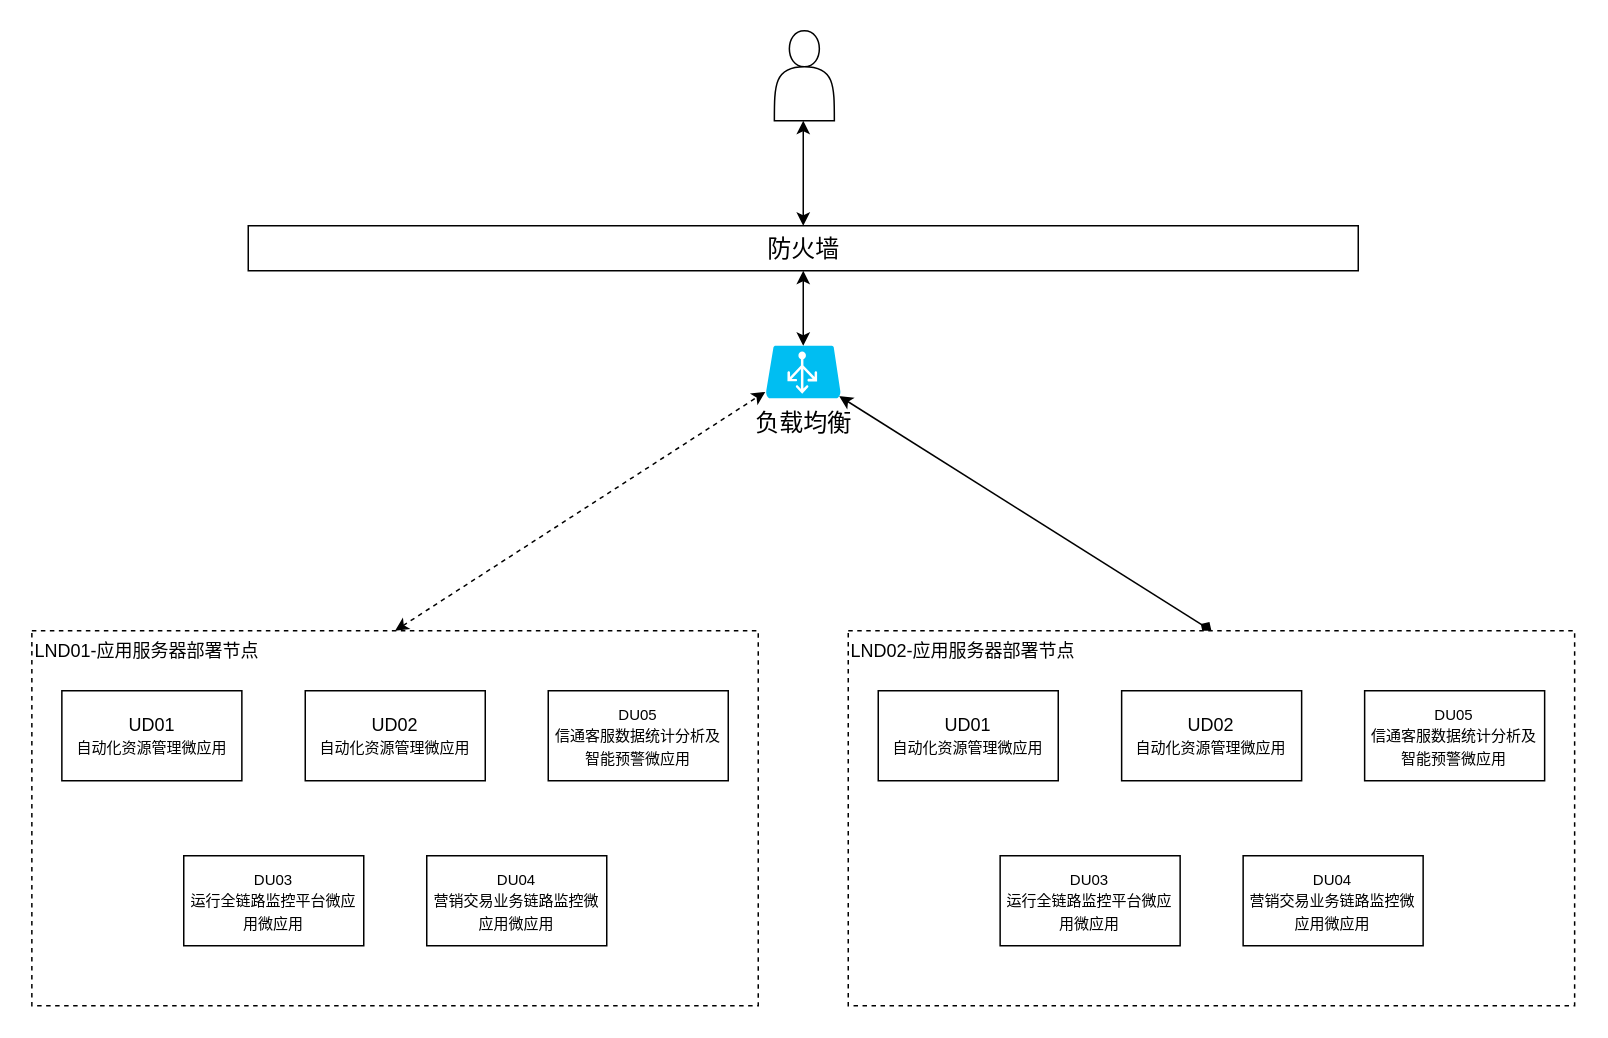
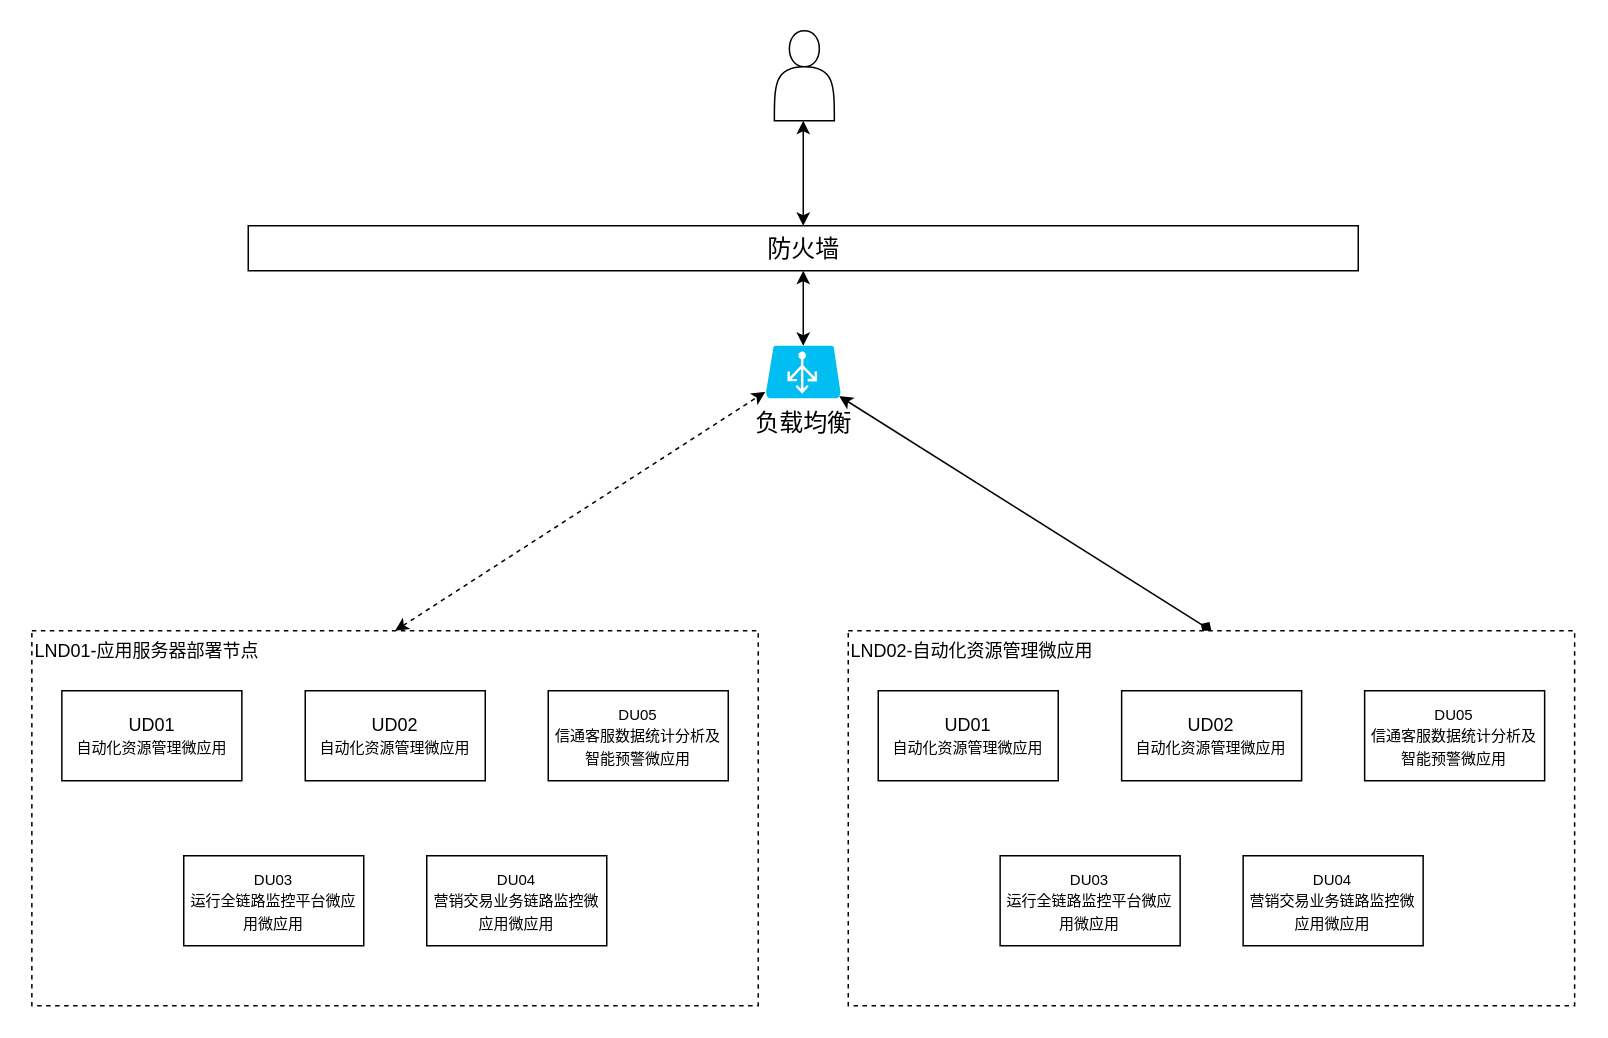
(962, 652) -> (971, 652)
